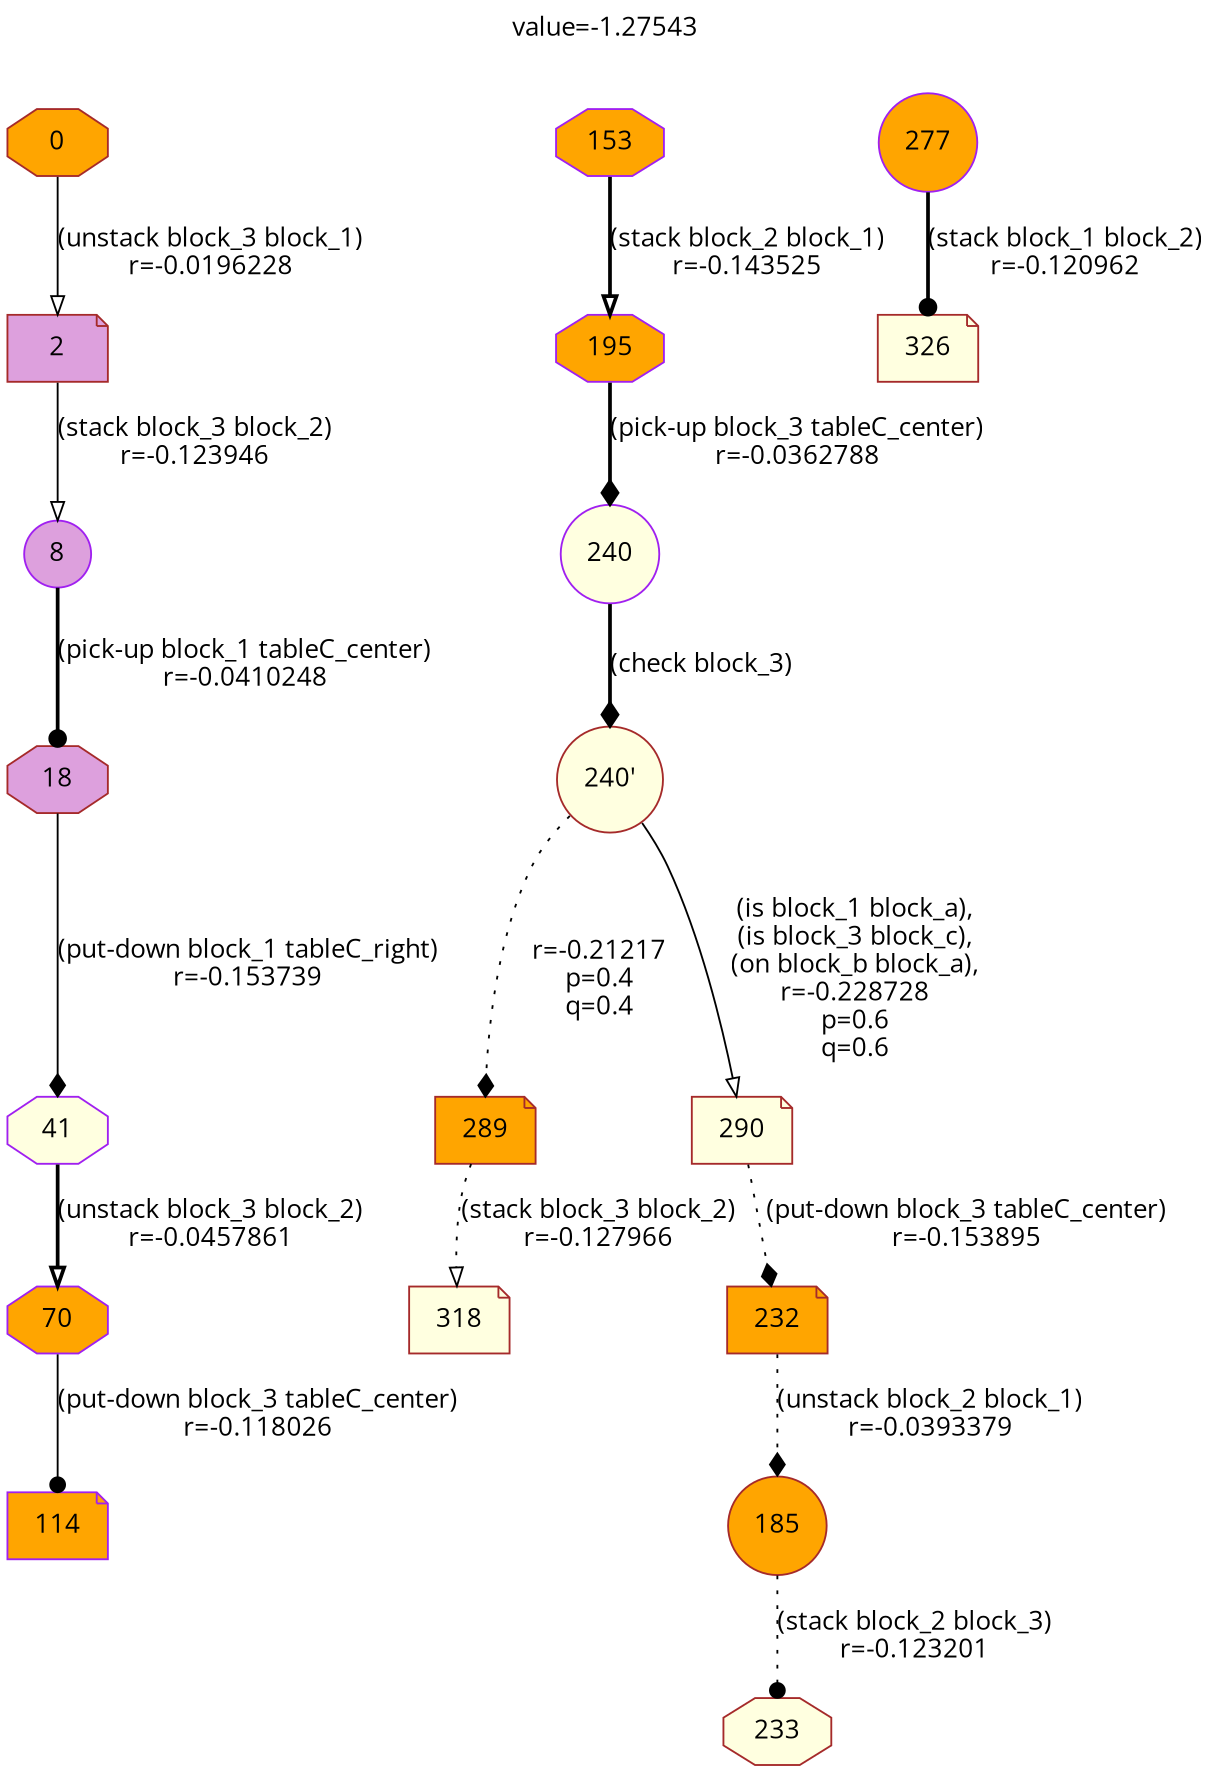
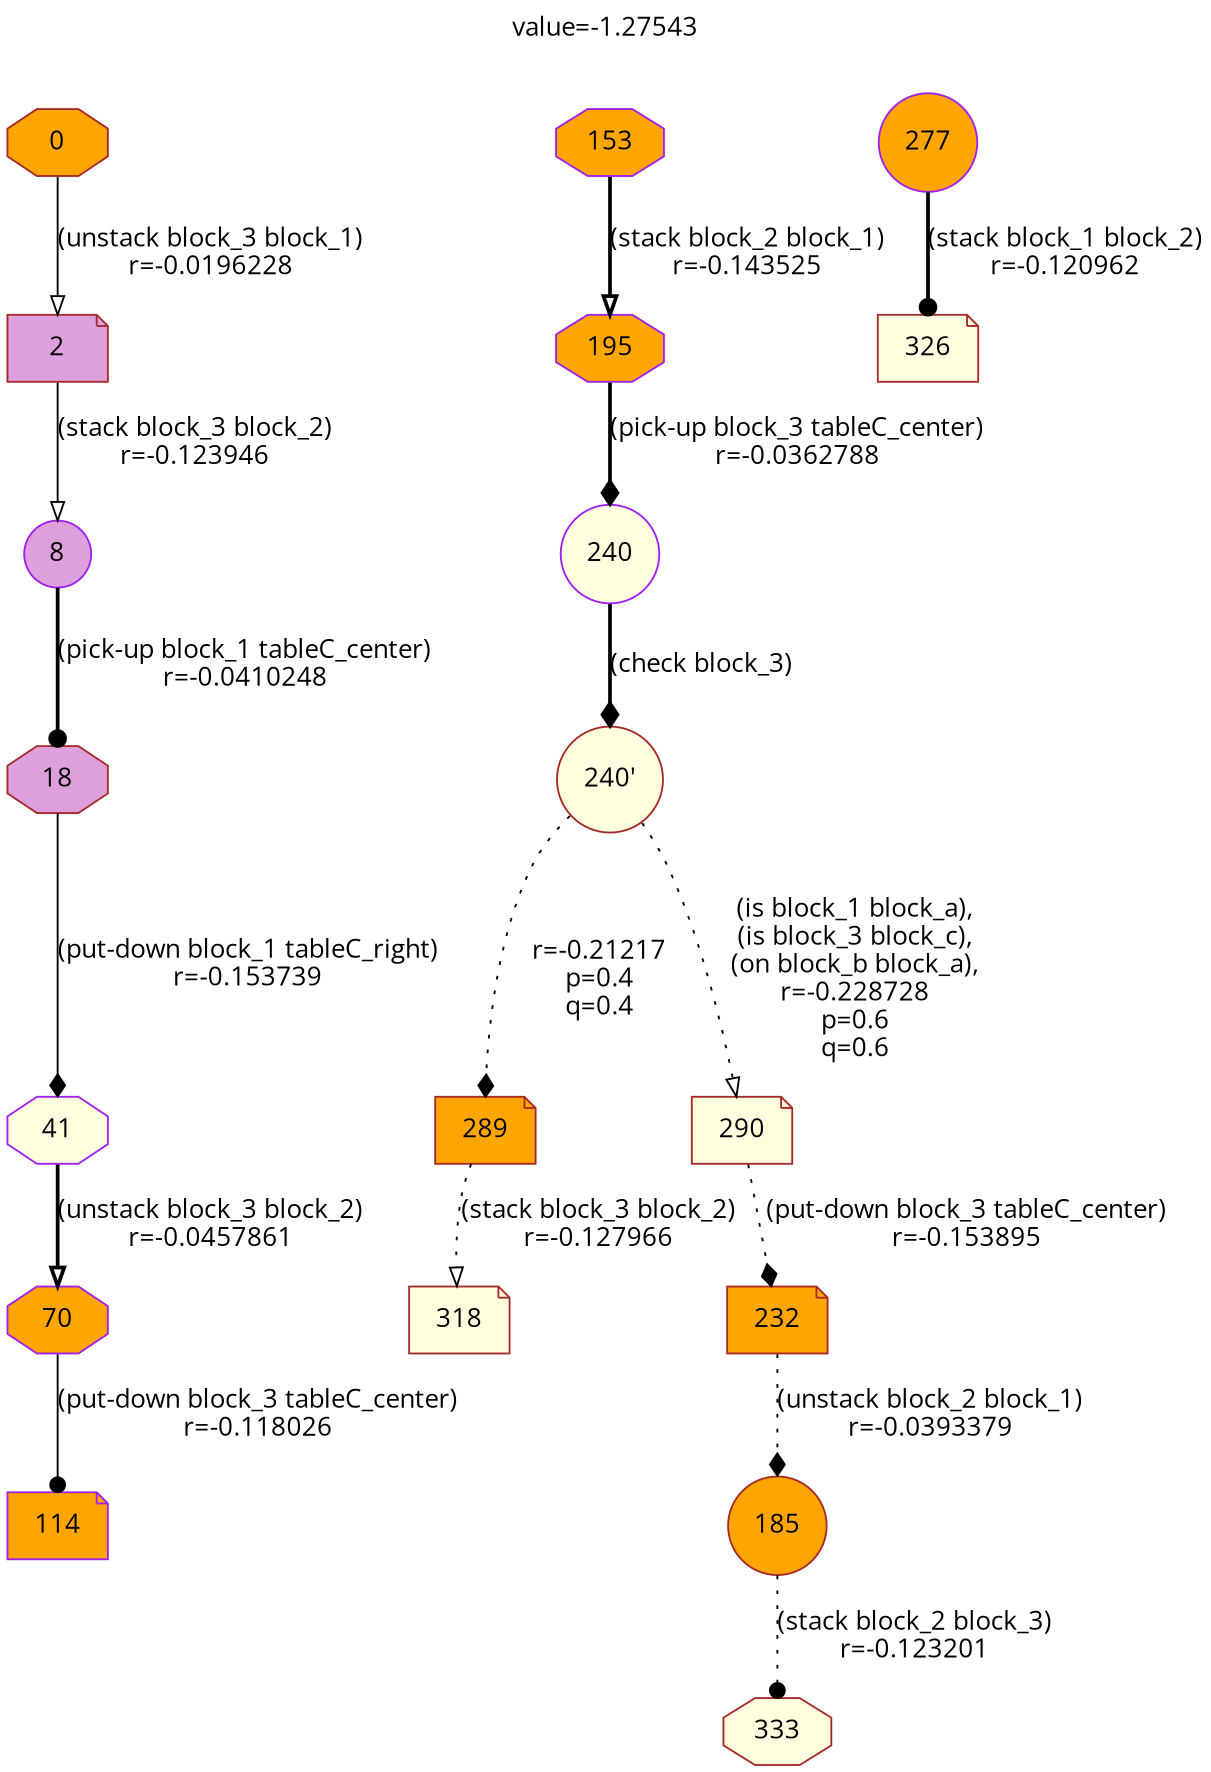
(699, 946) -> (699, 946)
(777, 1732) -> (777, 1732)
